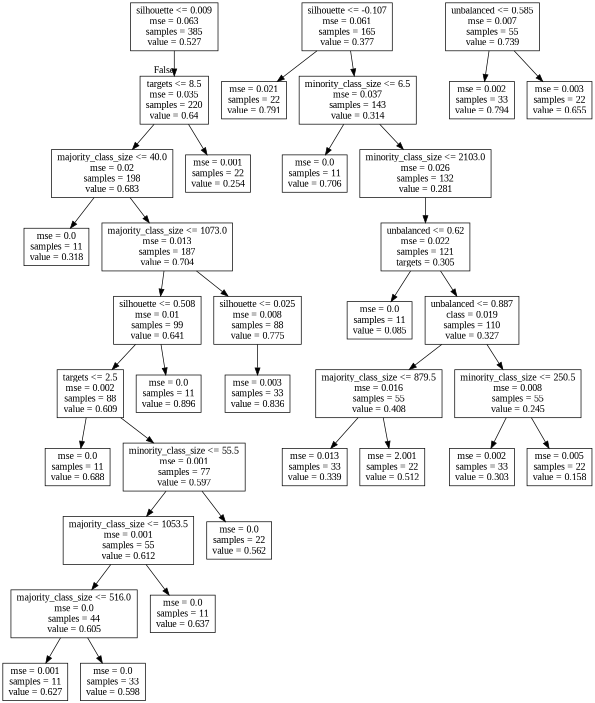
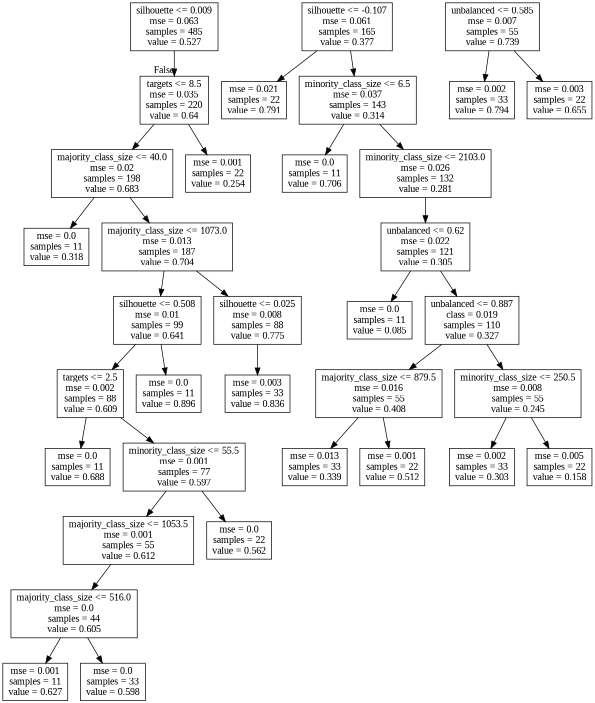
(174, 27) -> (174, 27)
(425, 247) -> (425, 247)
(392, 467) -> (392, 467)
(183, 614) -> none
